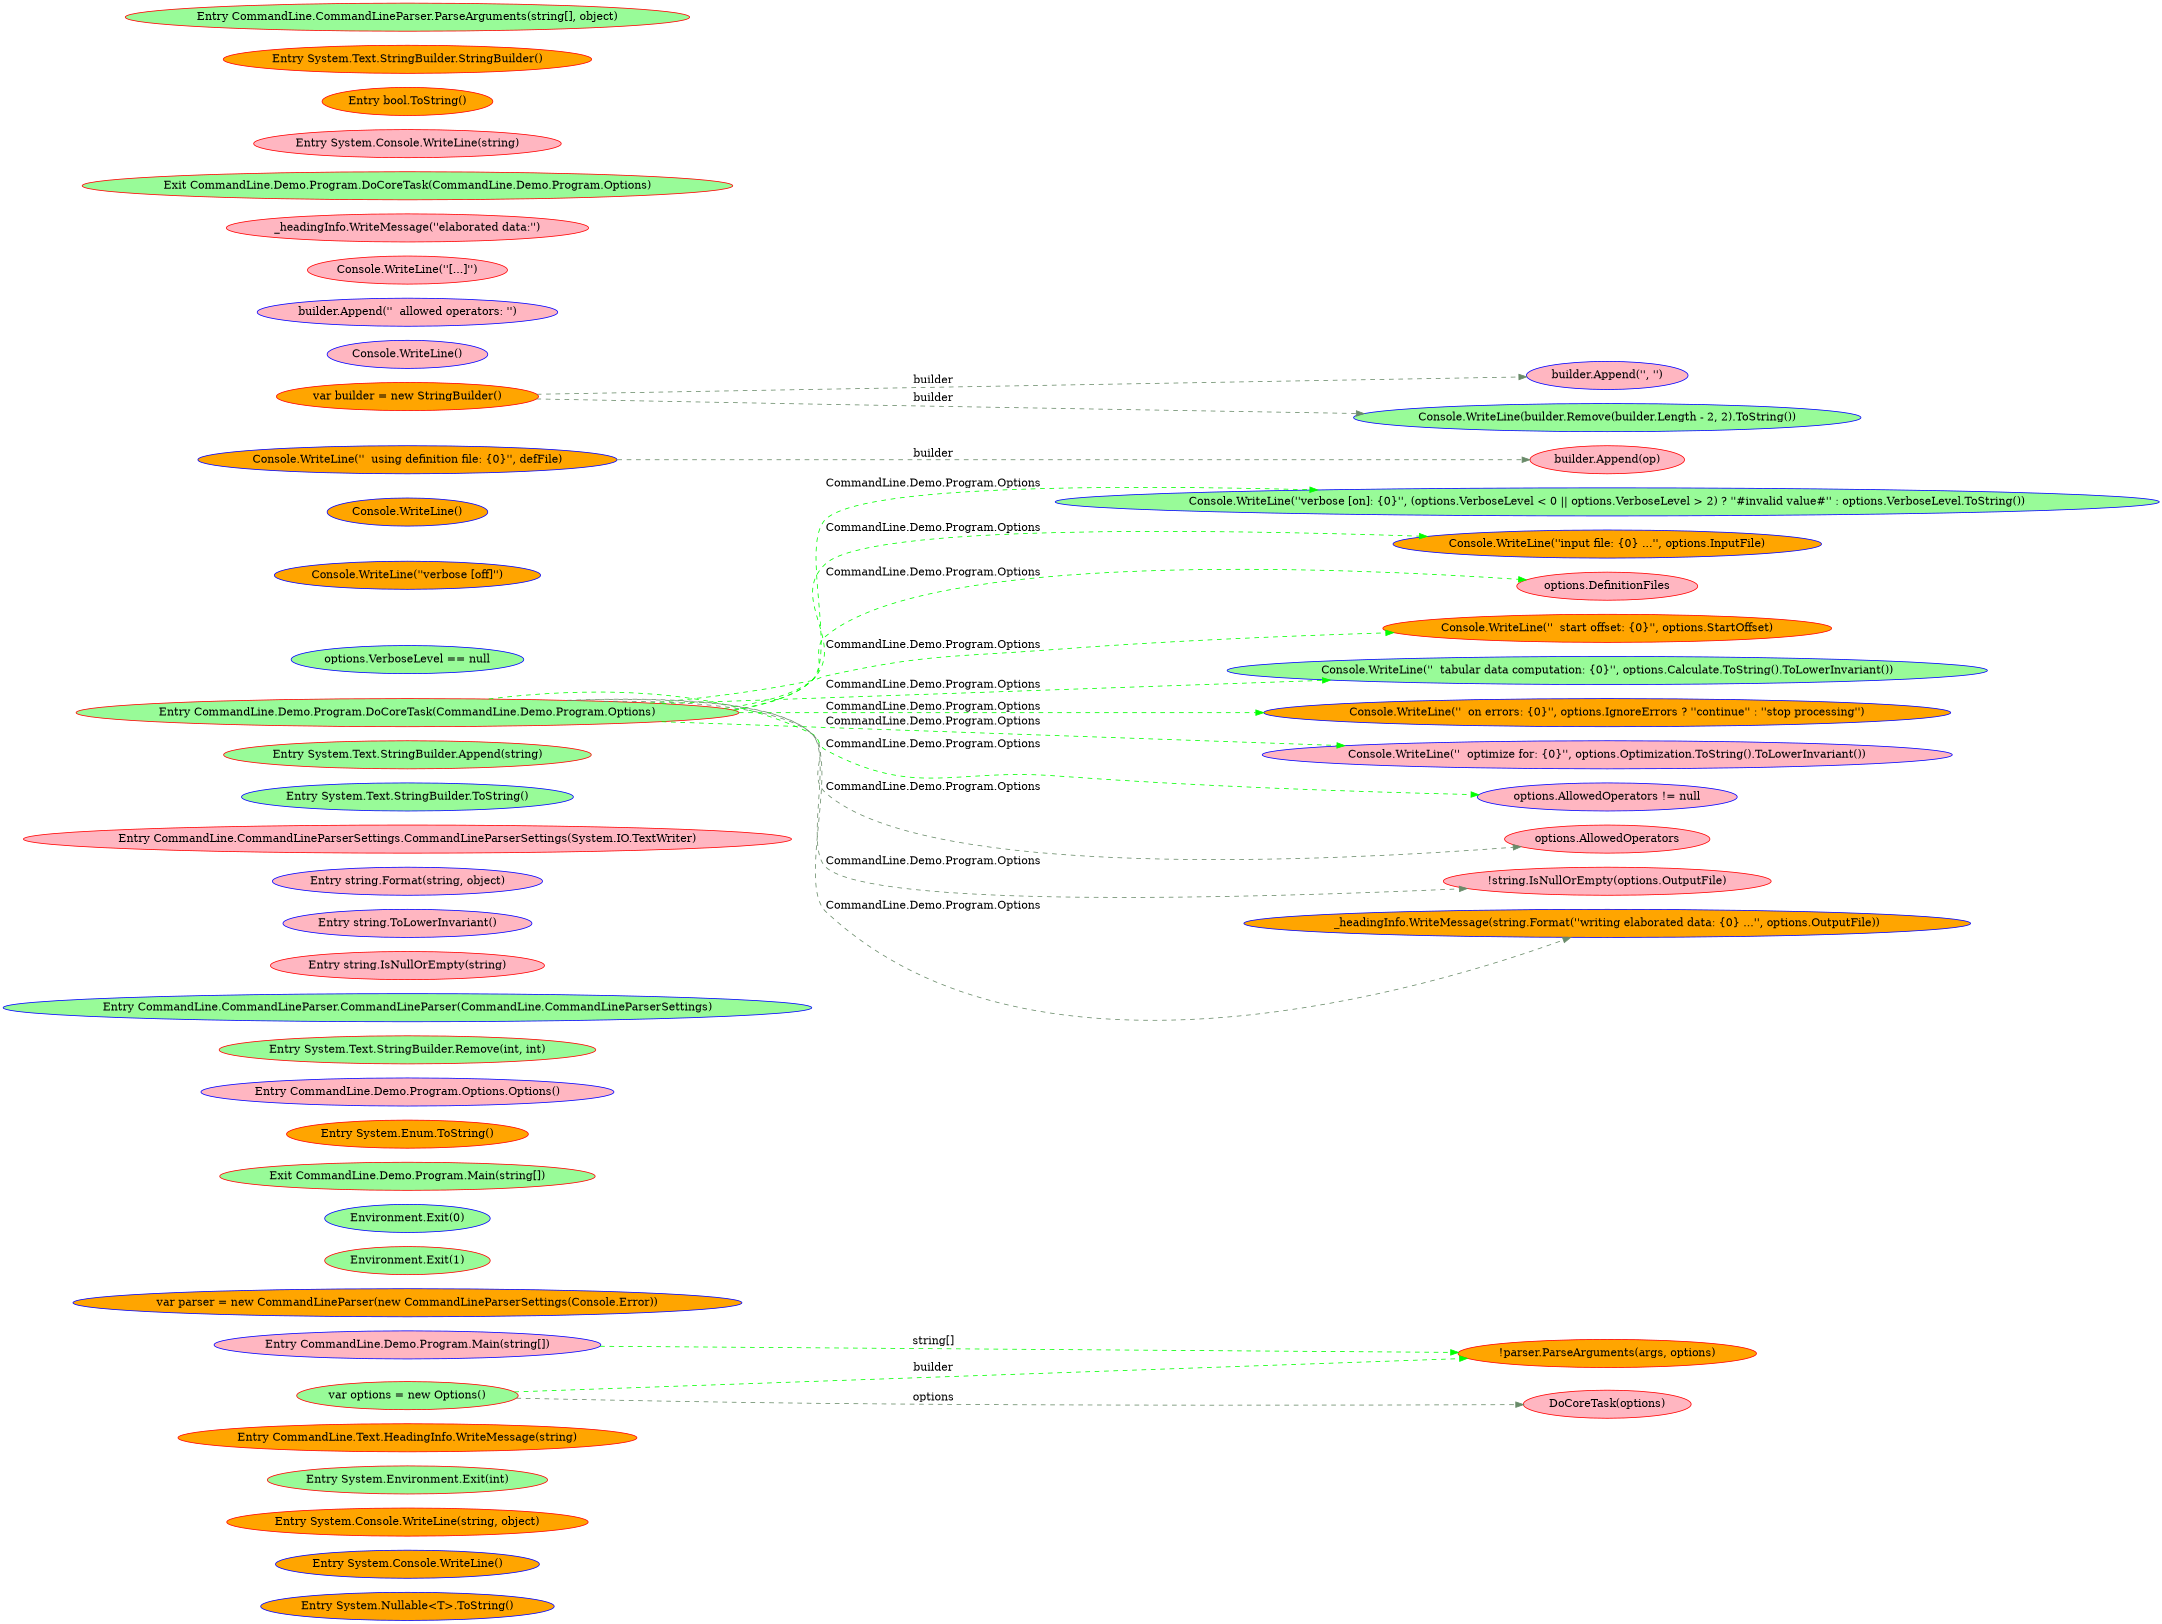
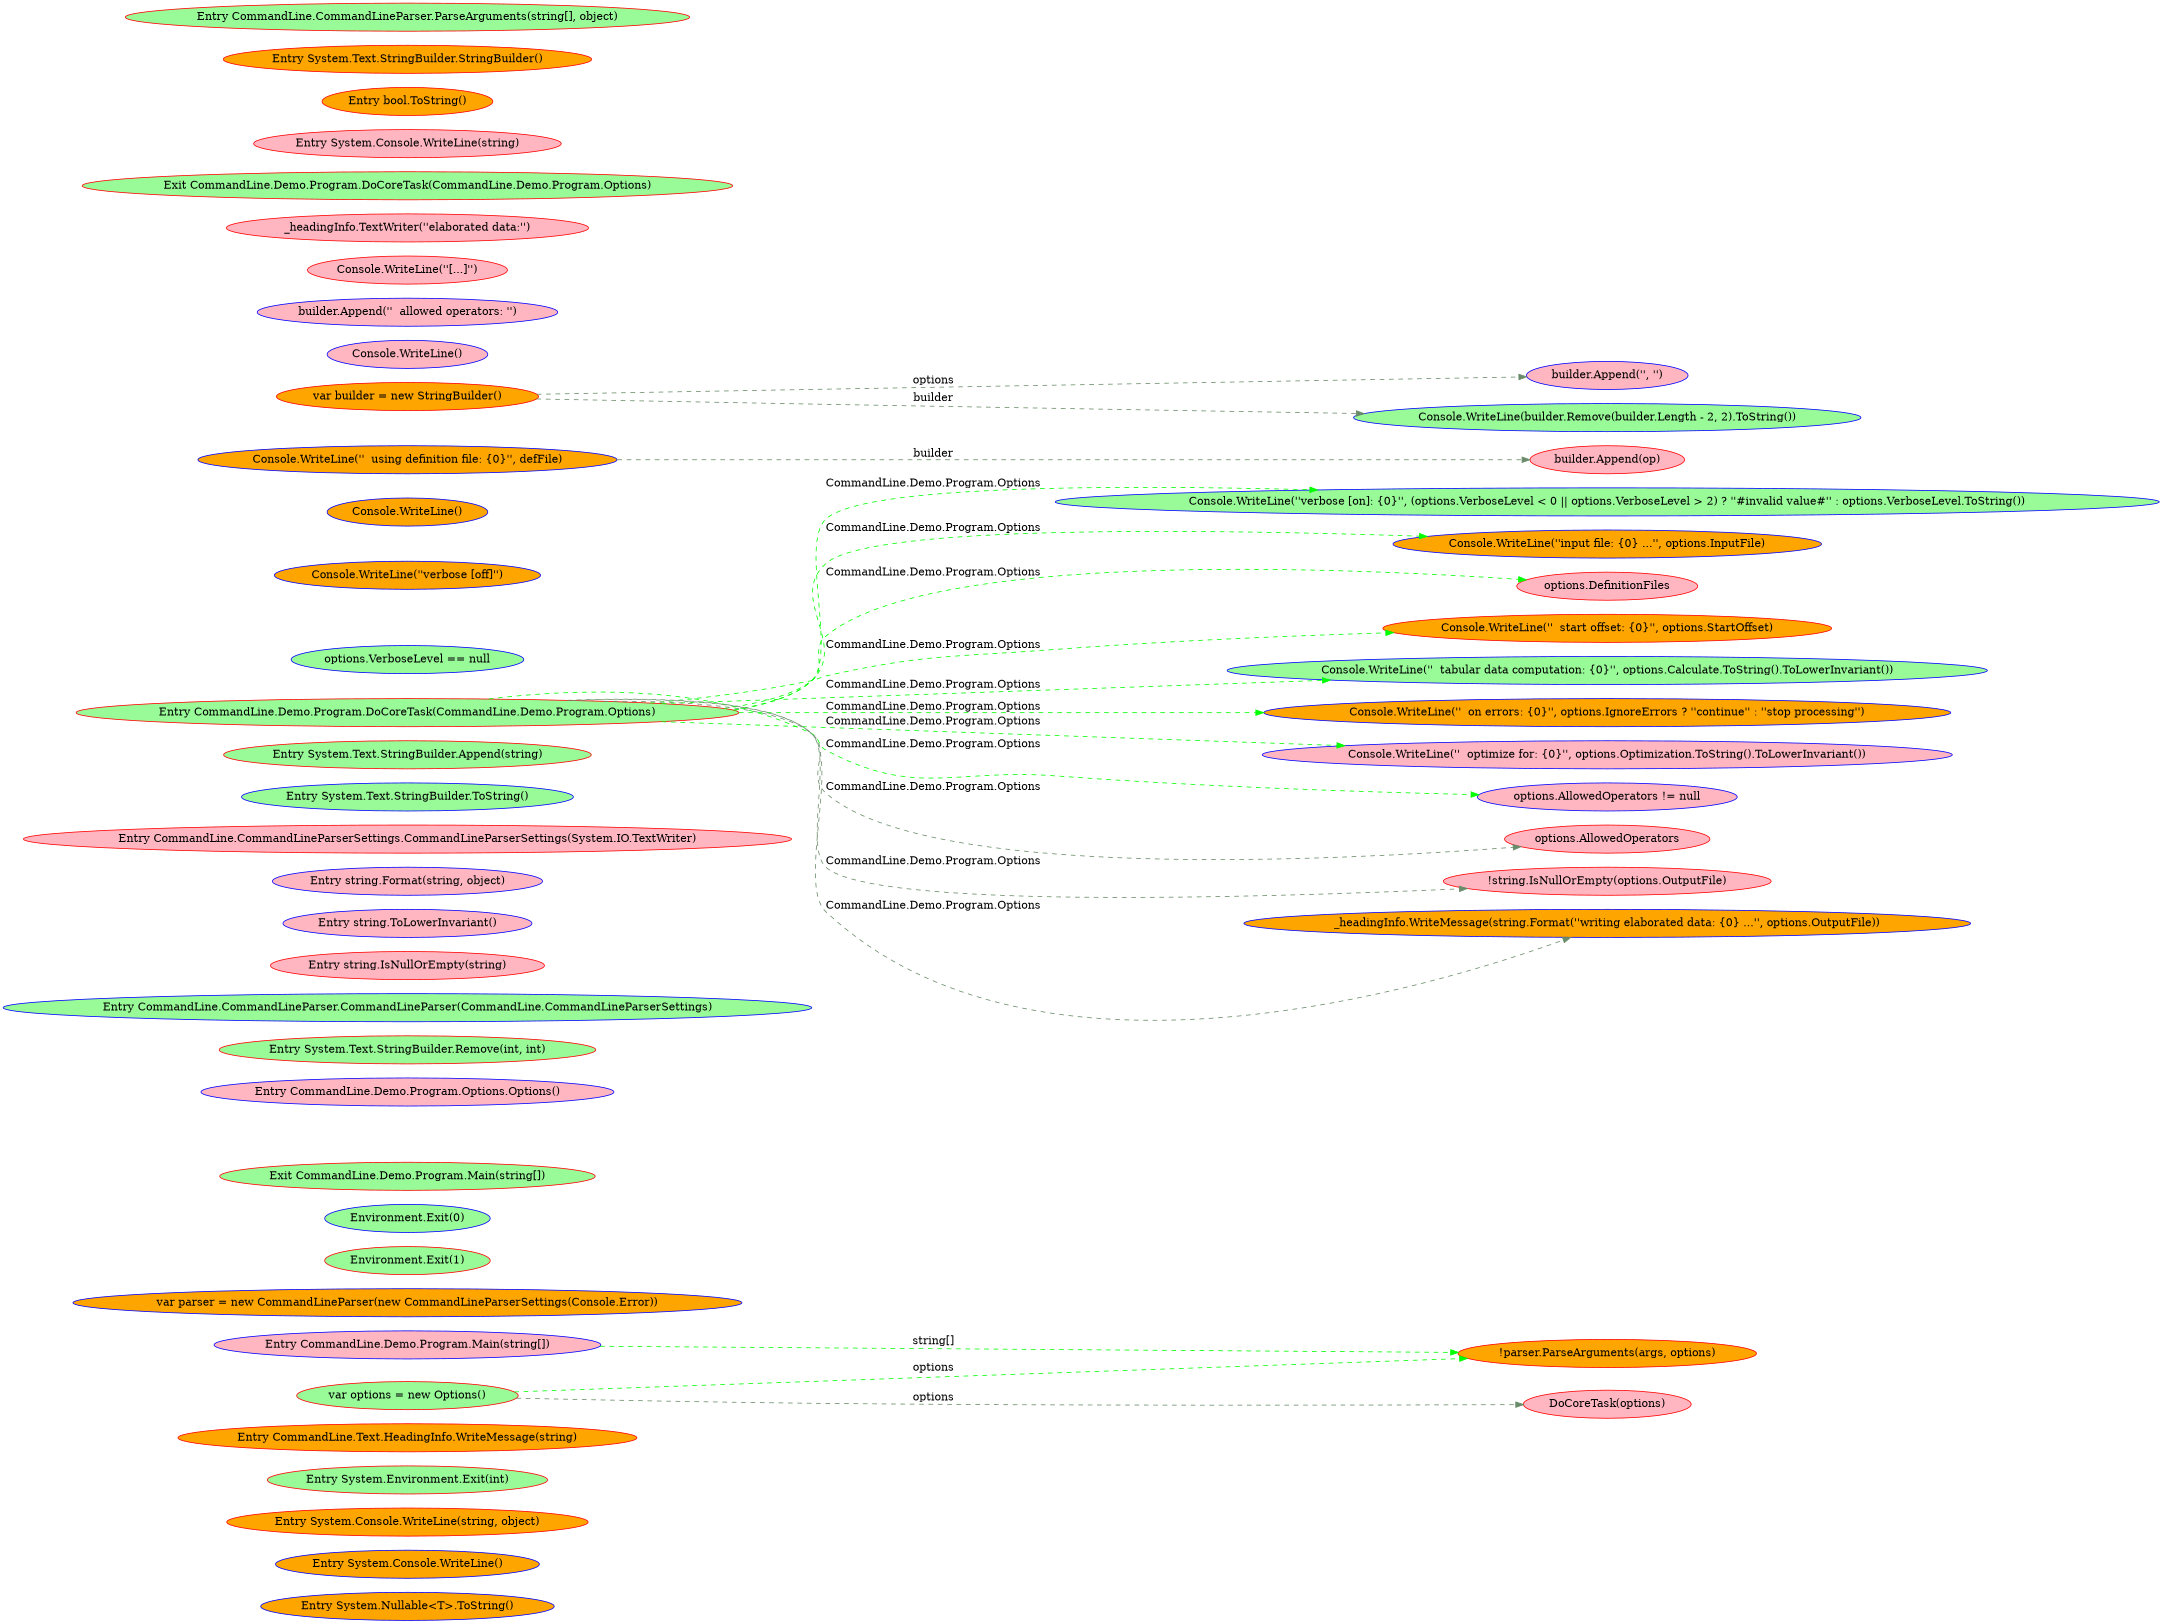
(407, 228) -> (407, 228)
(934, 381) -> (934, 381)
(407, 1134) -> none
(934, 1368) -> (934, 1368)
